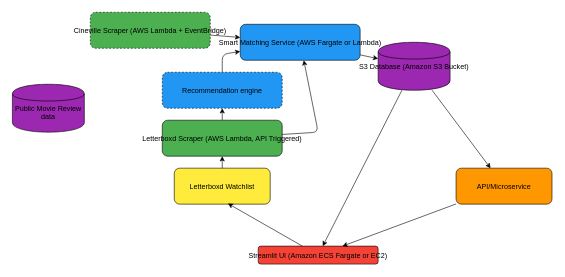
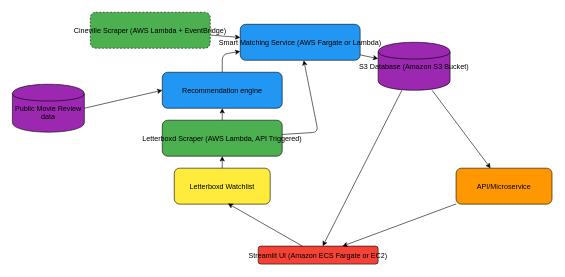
(222, 90) -> (222, 90)
none -> (121, 100)
